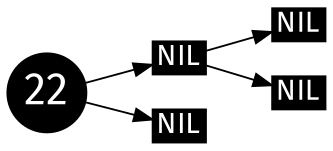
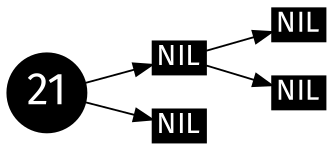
(47, 93) -> (47, 93)
